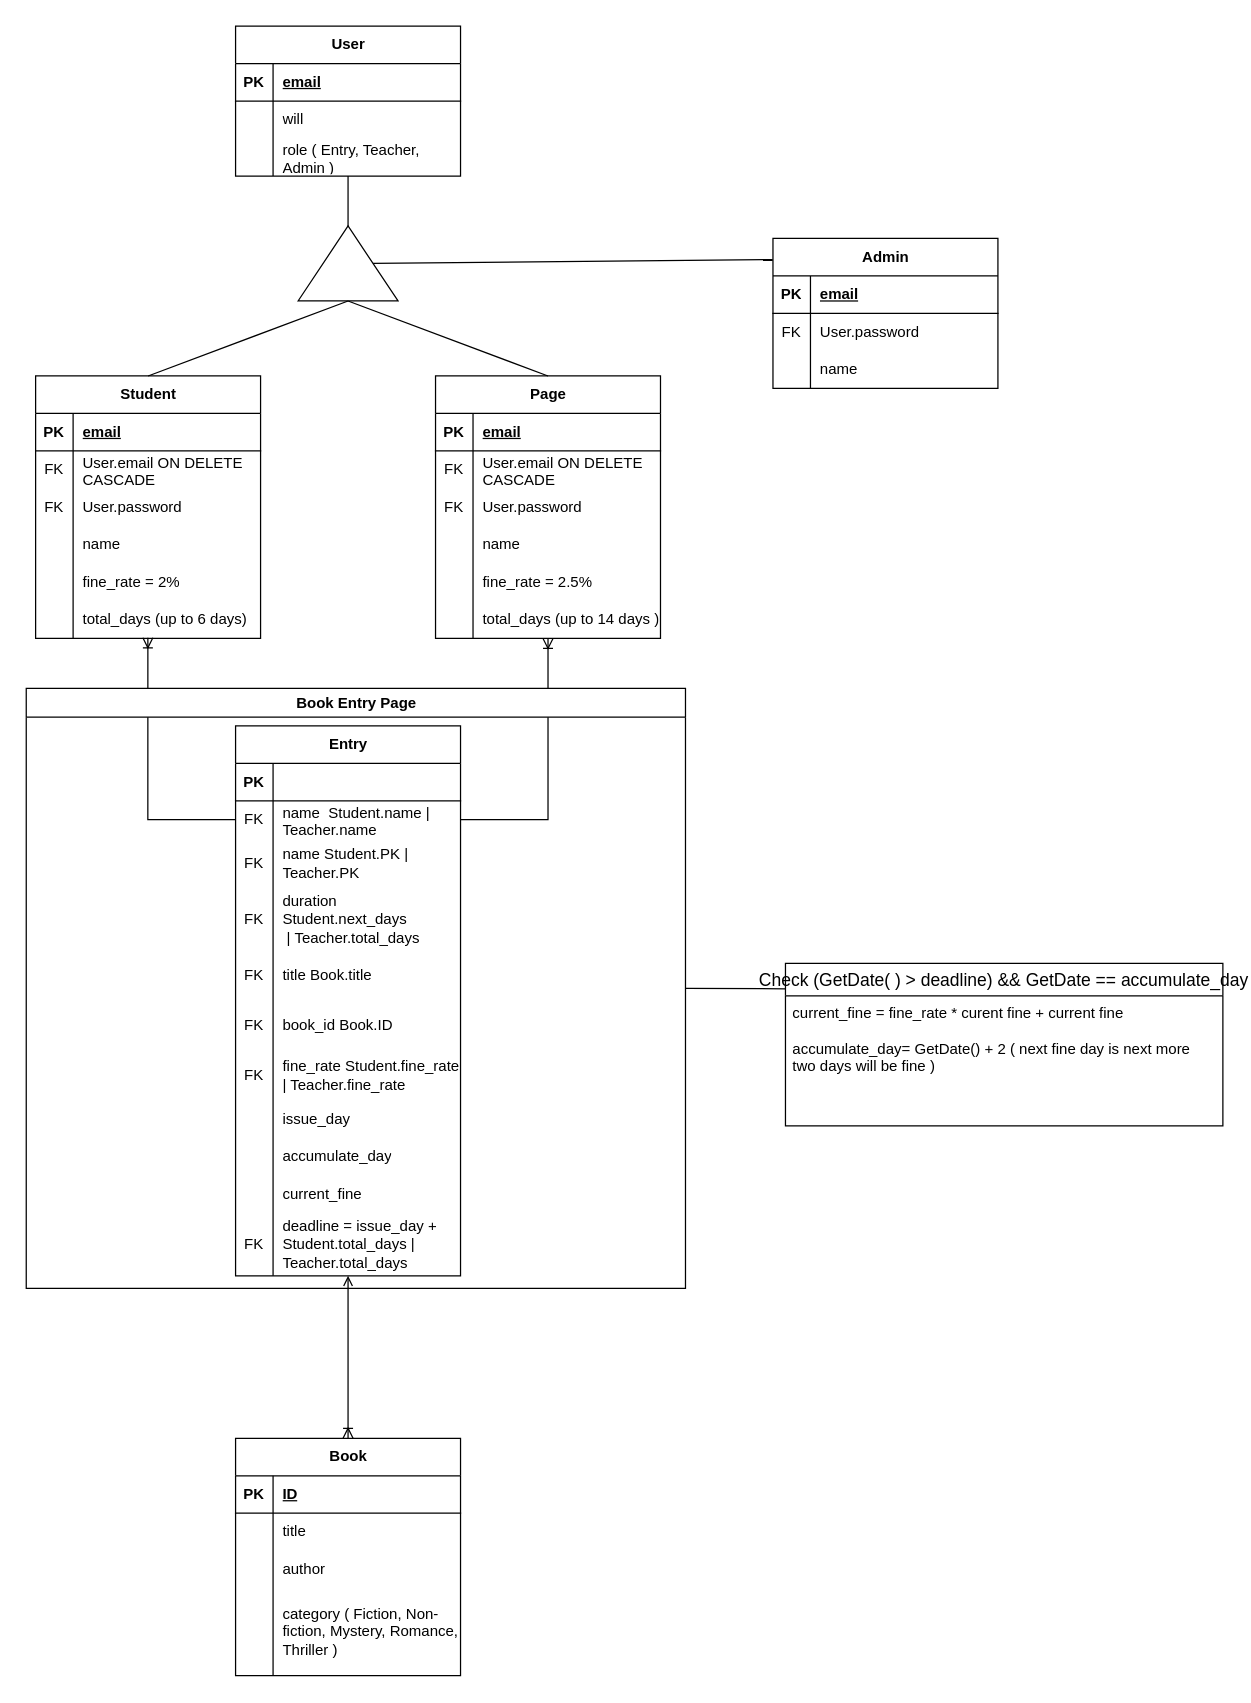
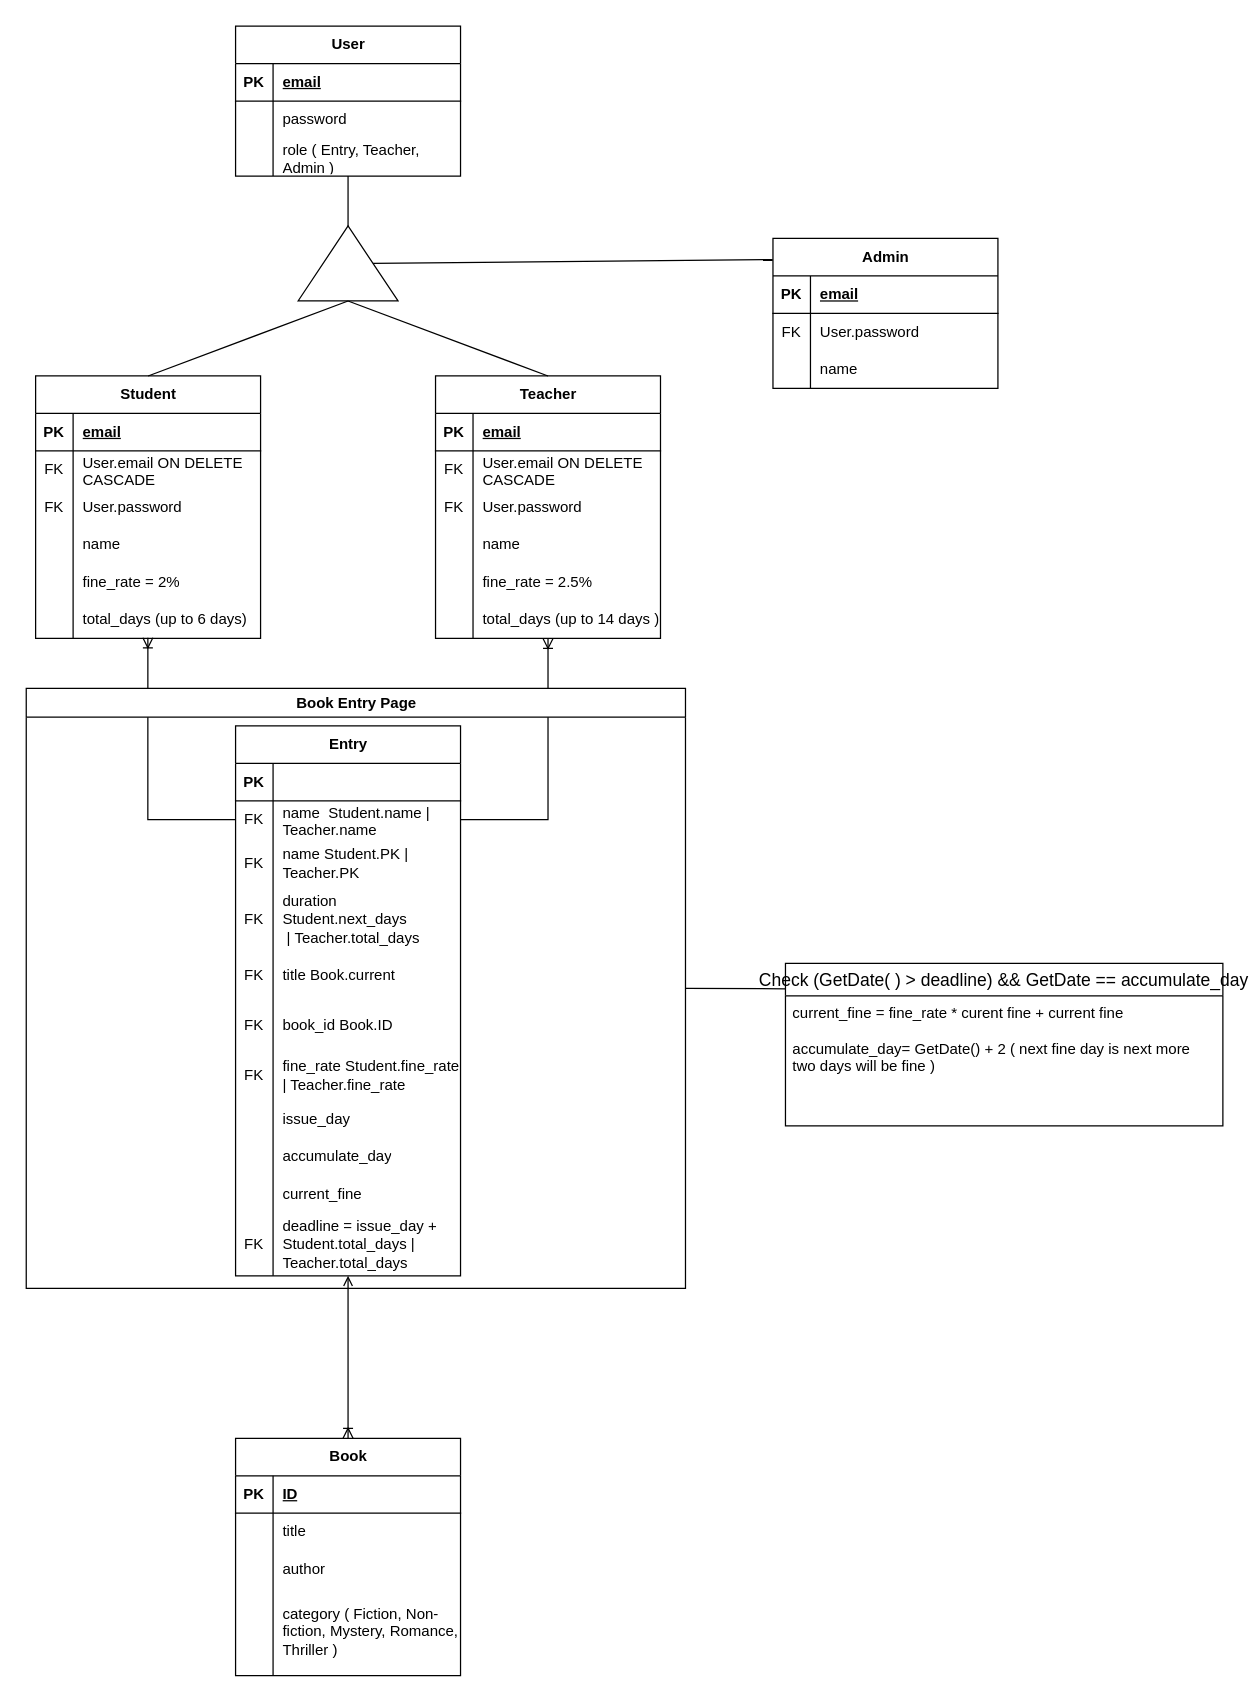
(294, 119) -> (317, 119)
(549, 394) -> (549, 394)
(339, 976) -> (351, 976)
